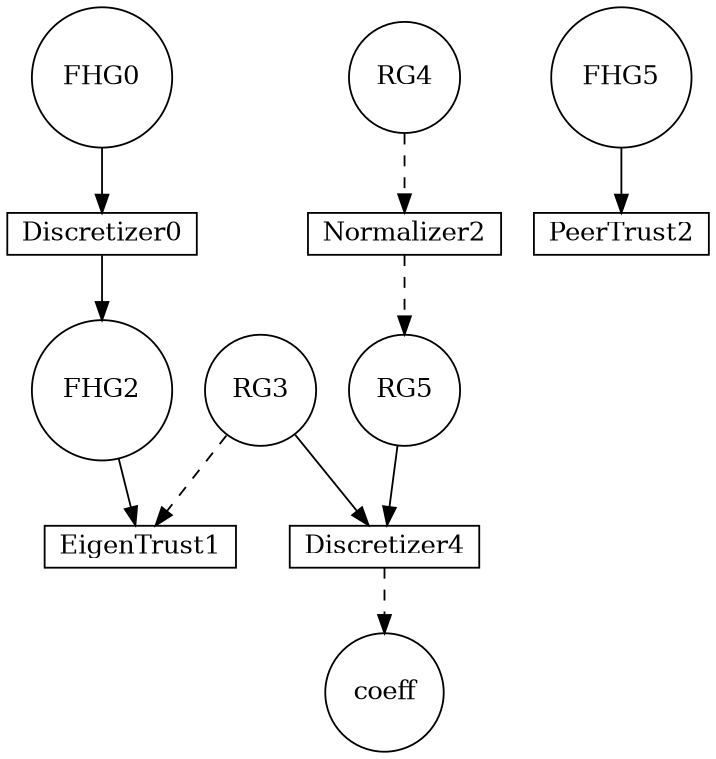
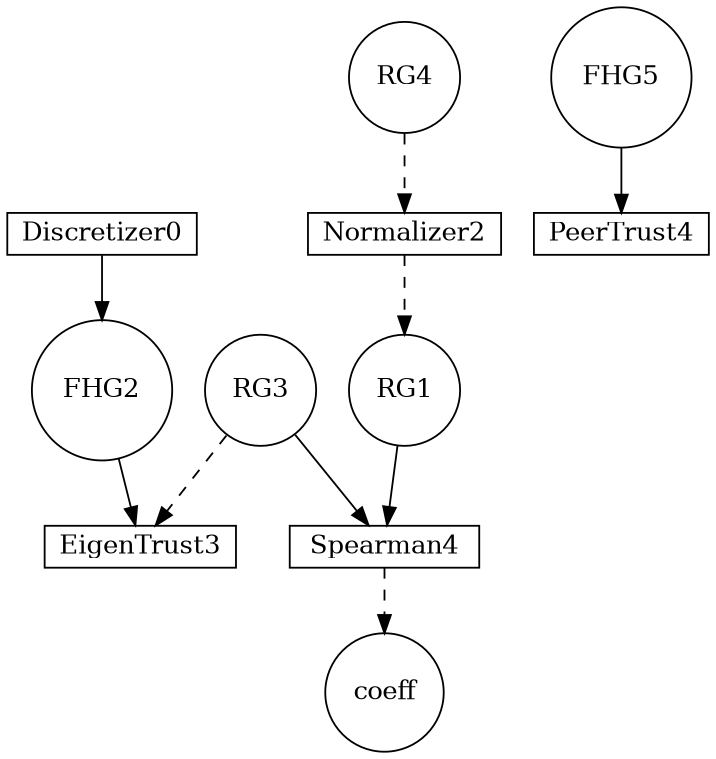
(102, 77) -> none
(621, 234) -> (621, 234)
(405, 390) -> (405, 390)
(140, 547) -> (140, 547)
(384, 547) -> (384, 547)
